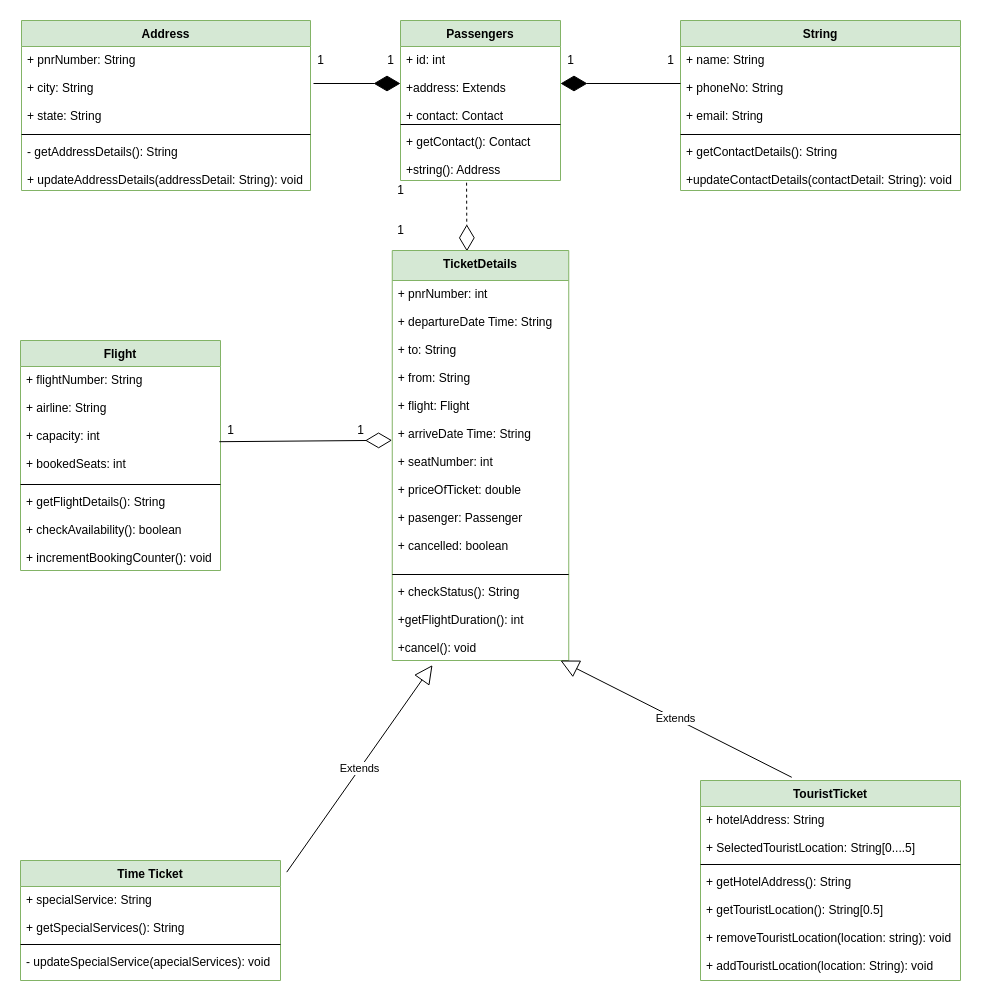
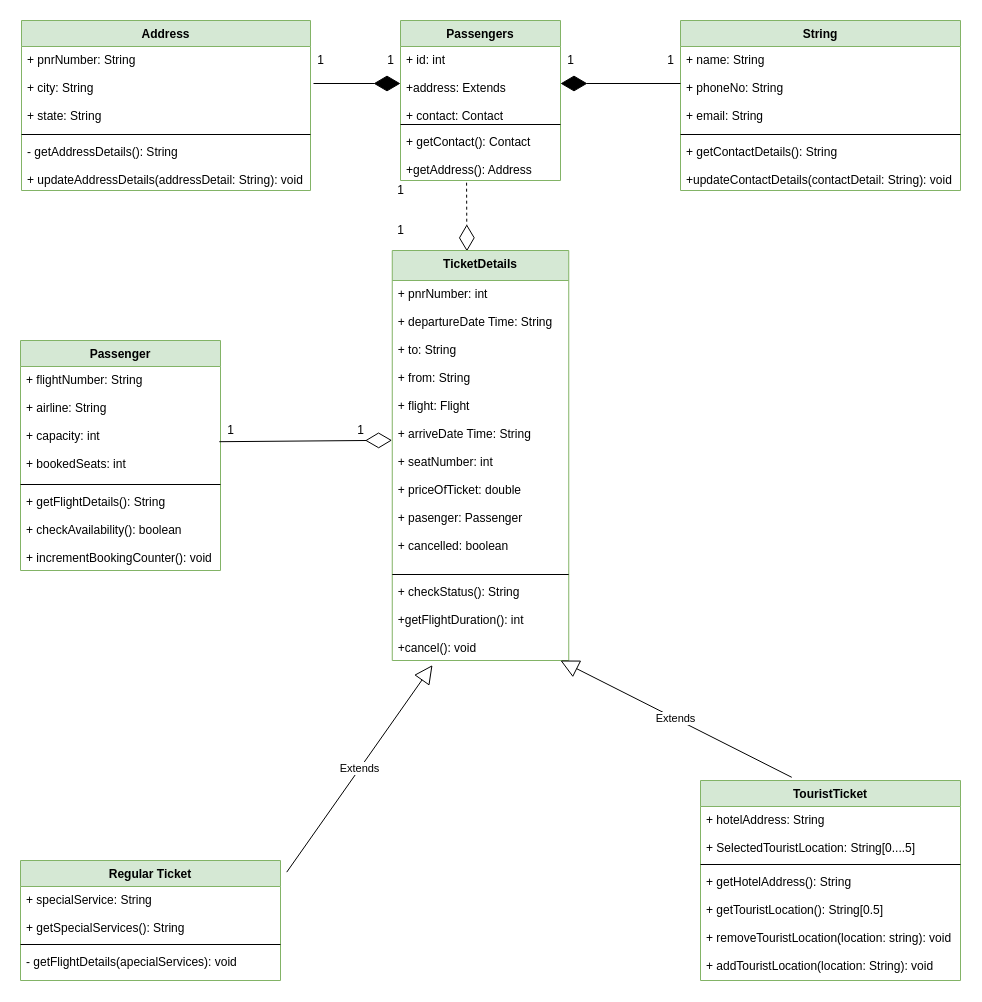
(479, 142) -> (479, 142)
(120, 354) -> (120, 354)
(150, 874) -> (150, 874)
(162, 962) -> (147, 962)
